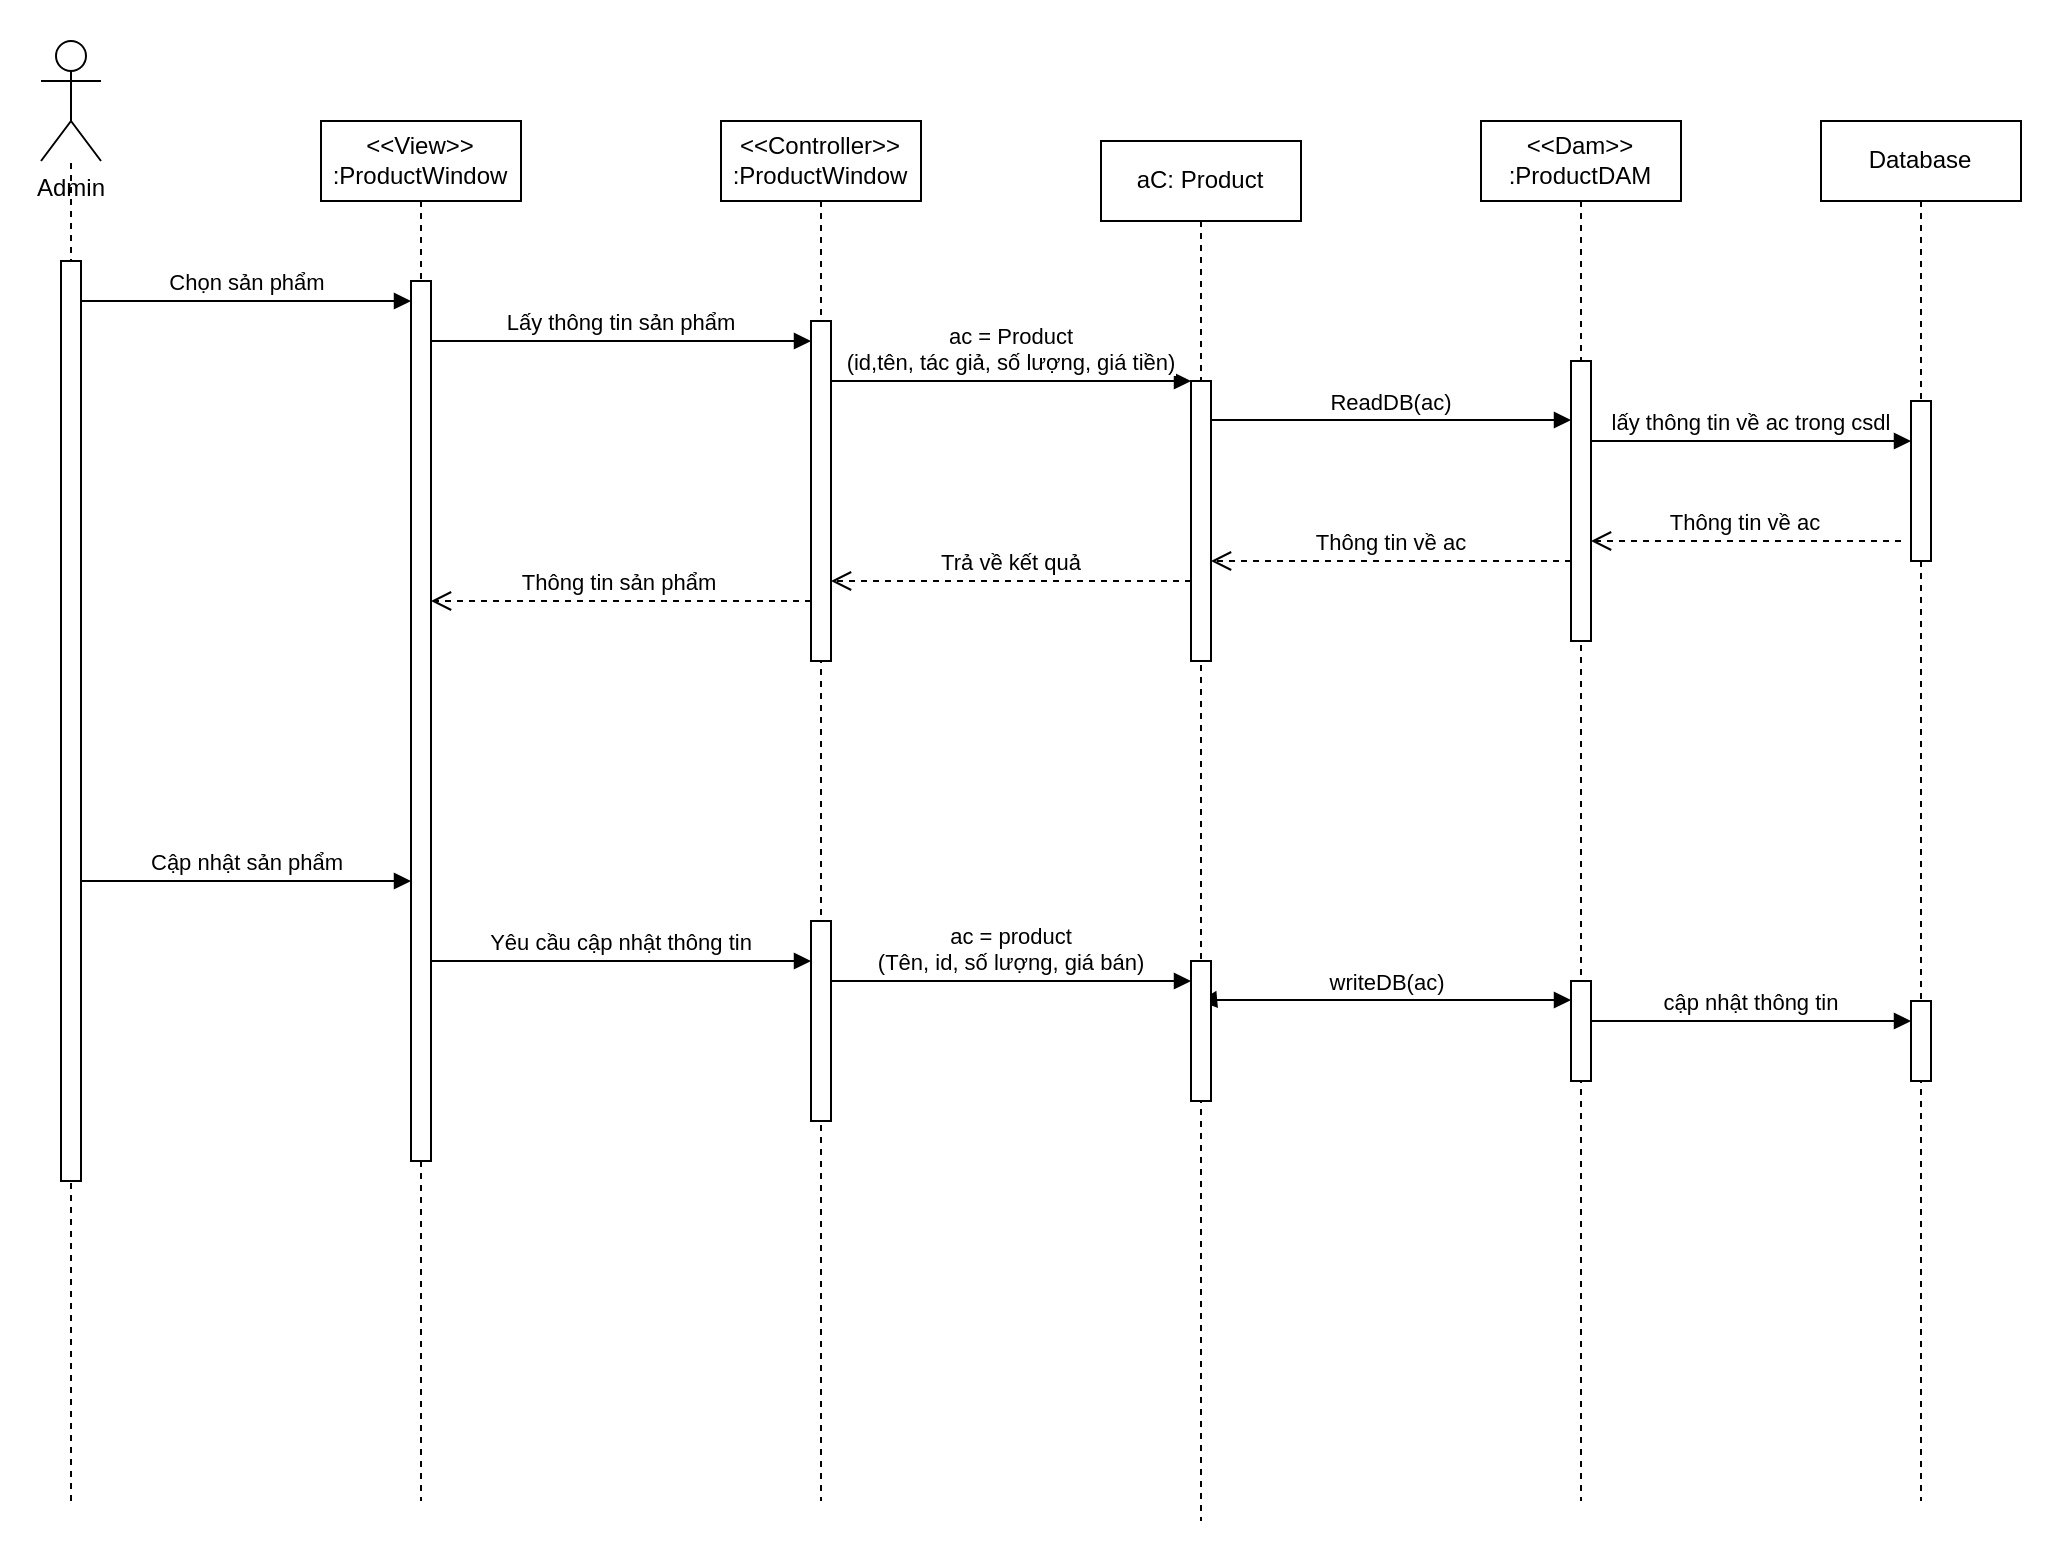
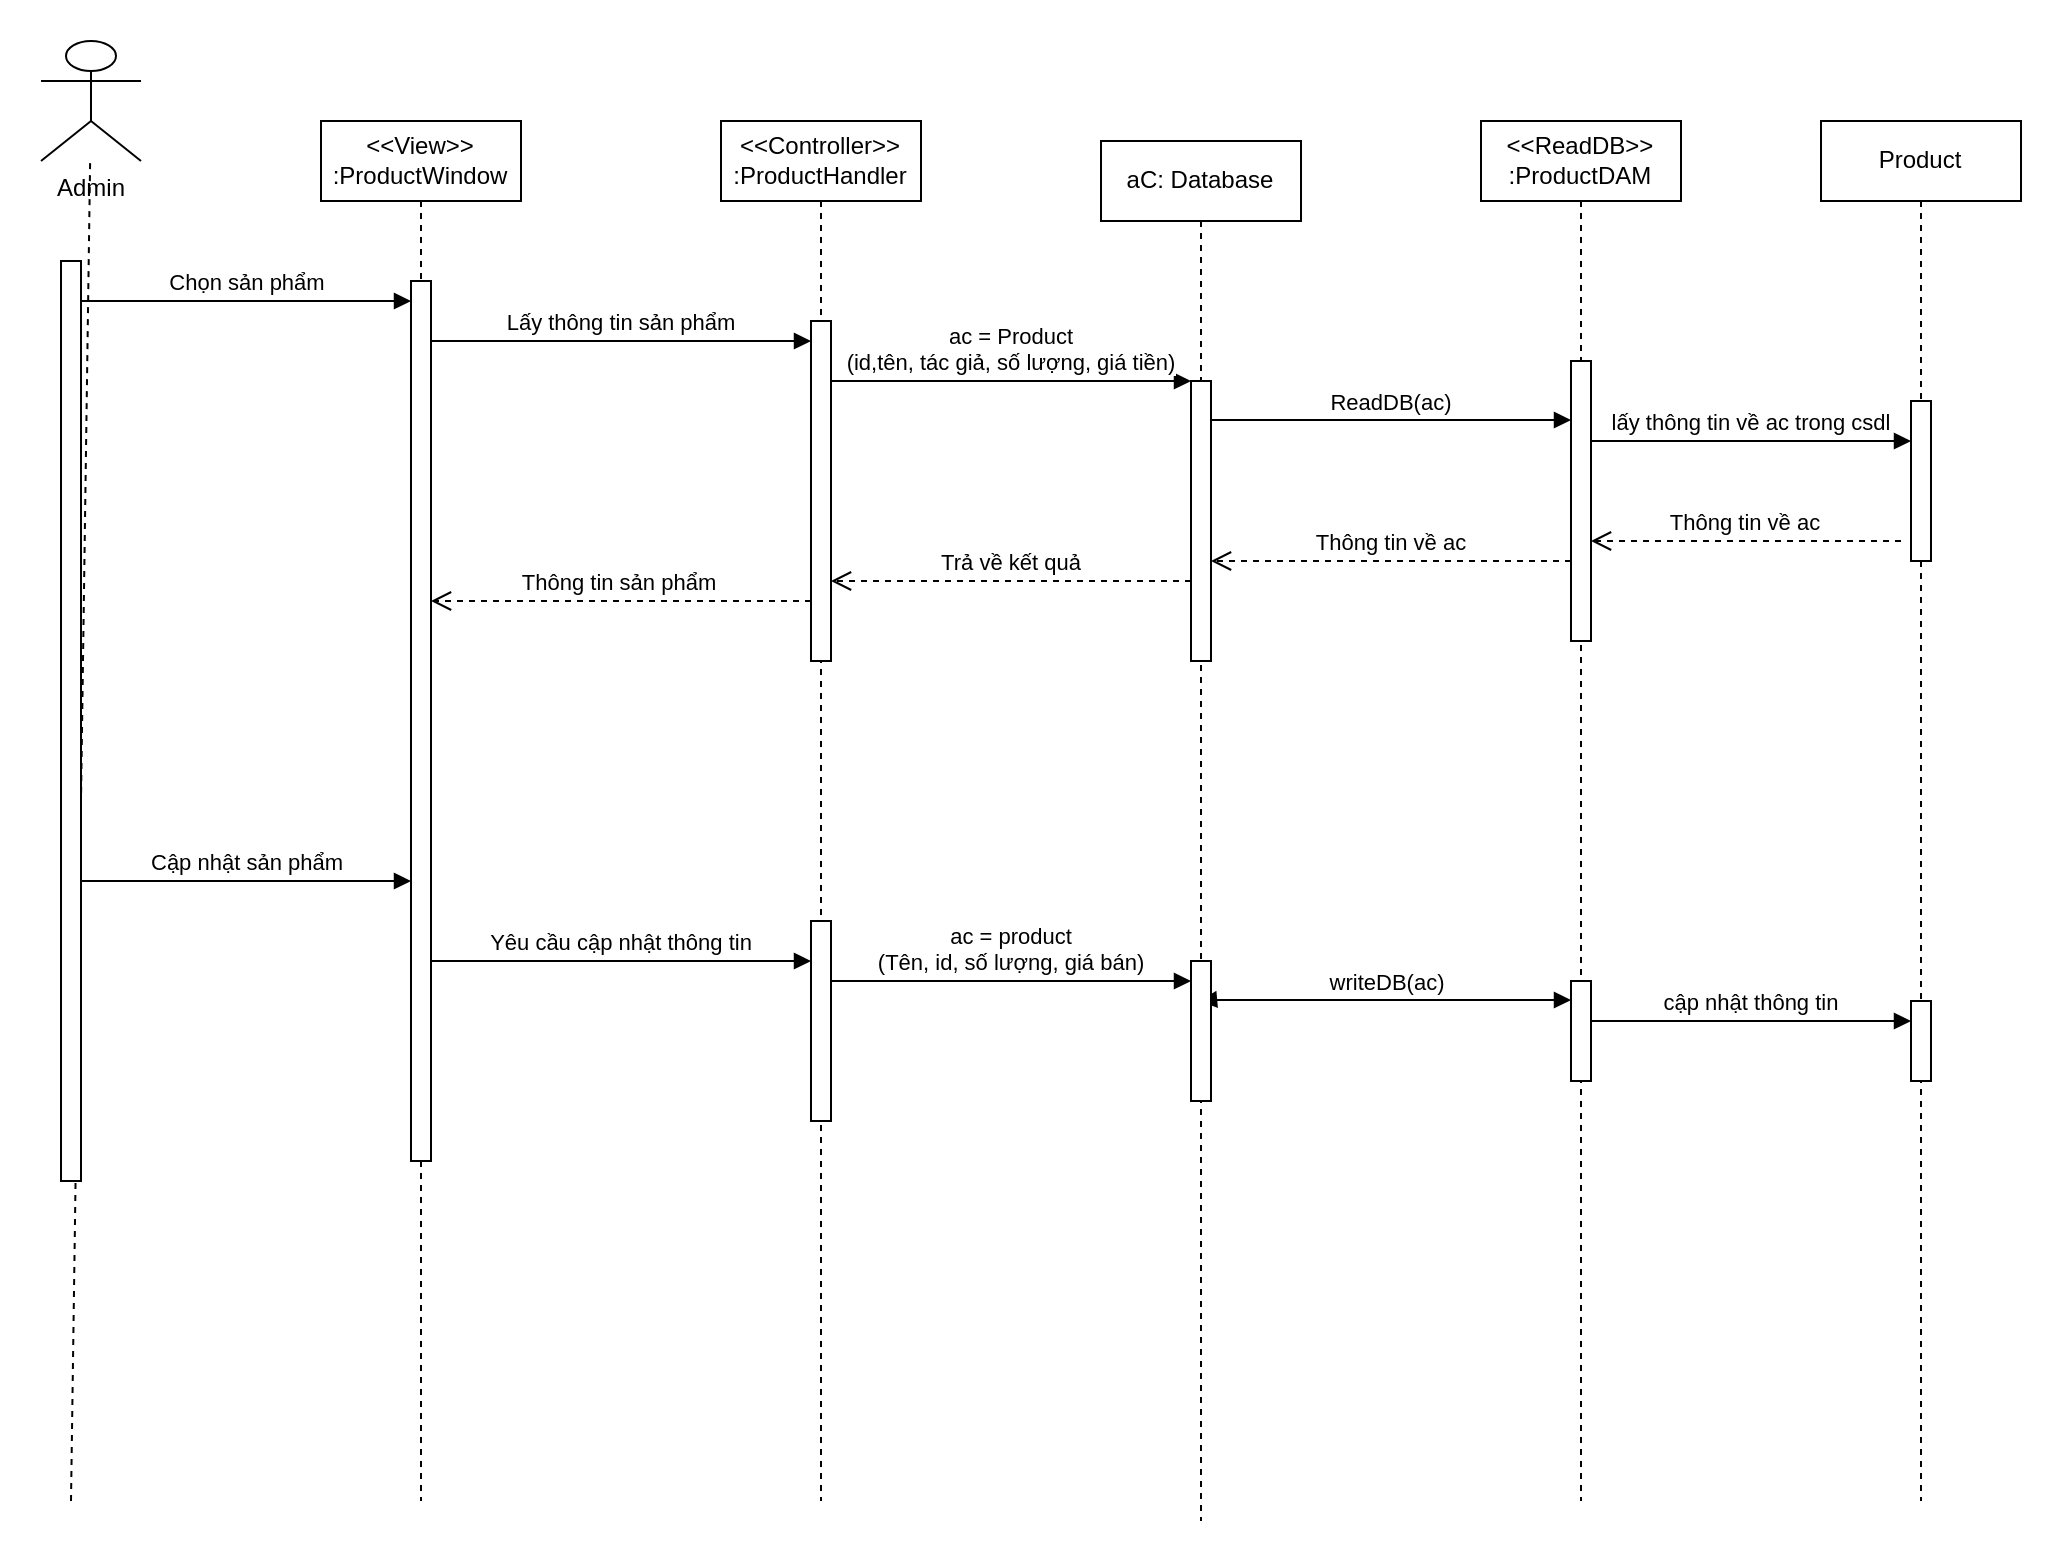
(71, 101) -> (91, 101)
(821, 161) -> (821, 161)
(1581, 161) -> (1581, 161)
(1921, 161) -> (1921, 161)
(1201, 181) -> (1201, 181)
